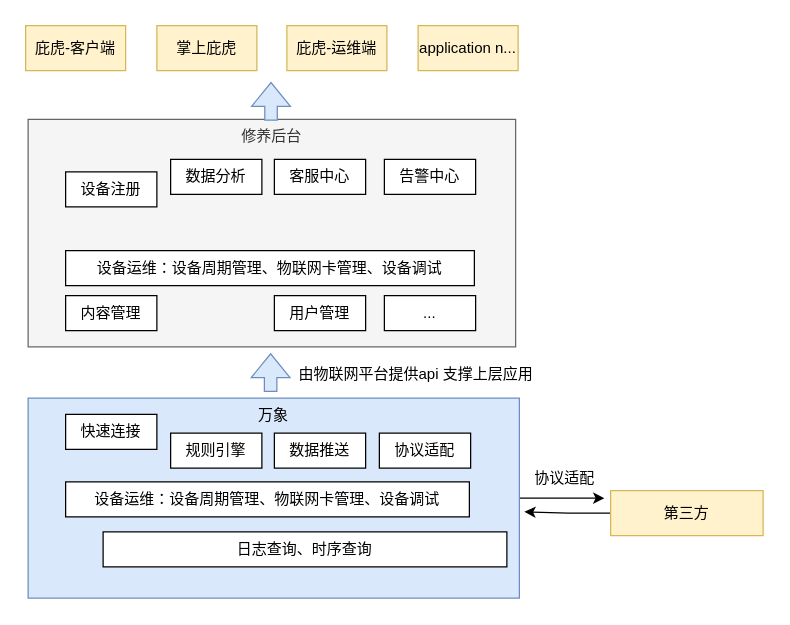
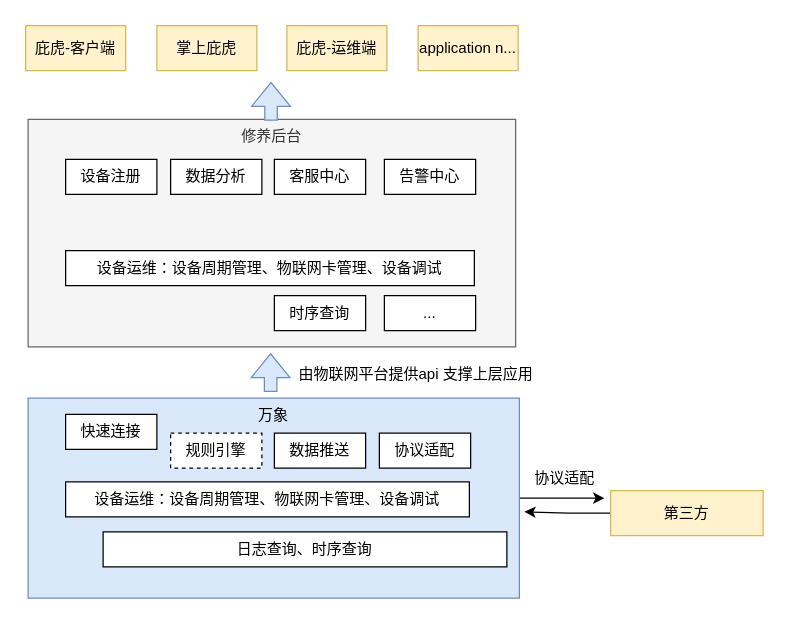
(111, 189) -> (111, 177)
(111, 313) -> none
(320, 313) -> (320, 313)
(216, 451) -> (216, 451)
